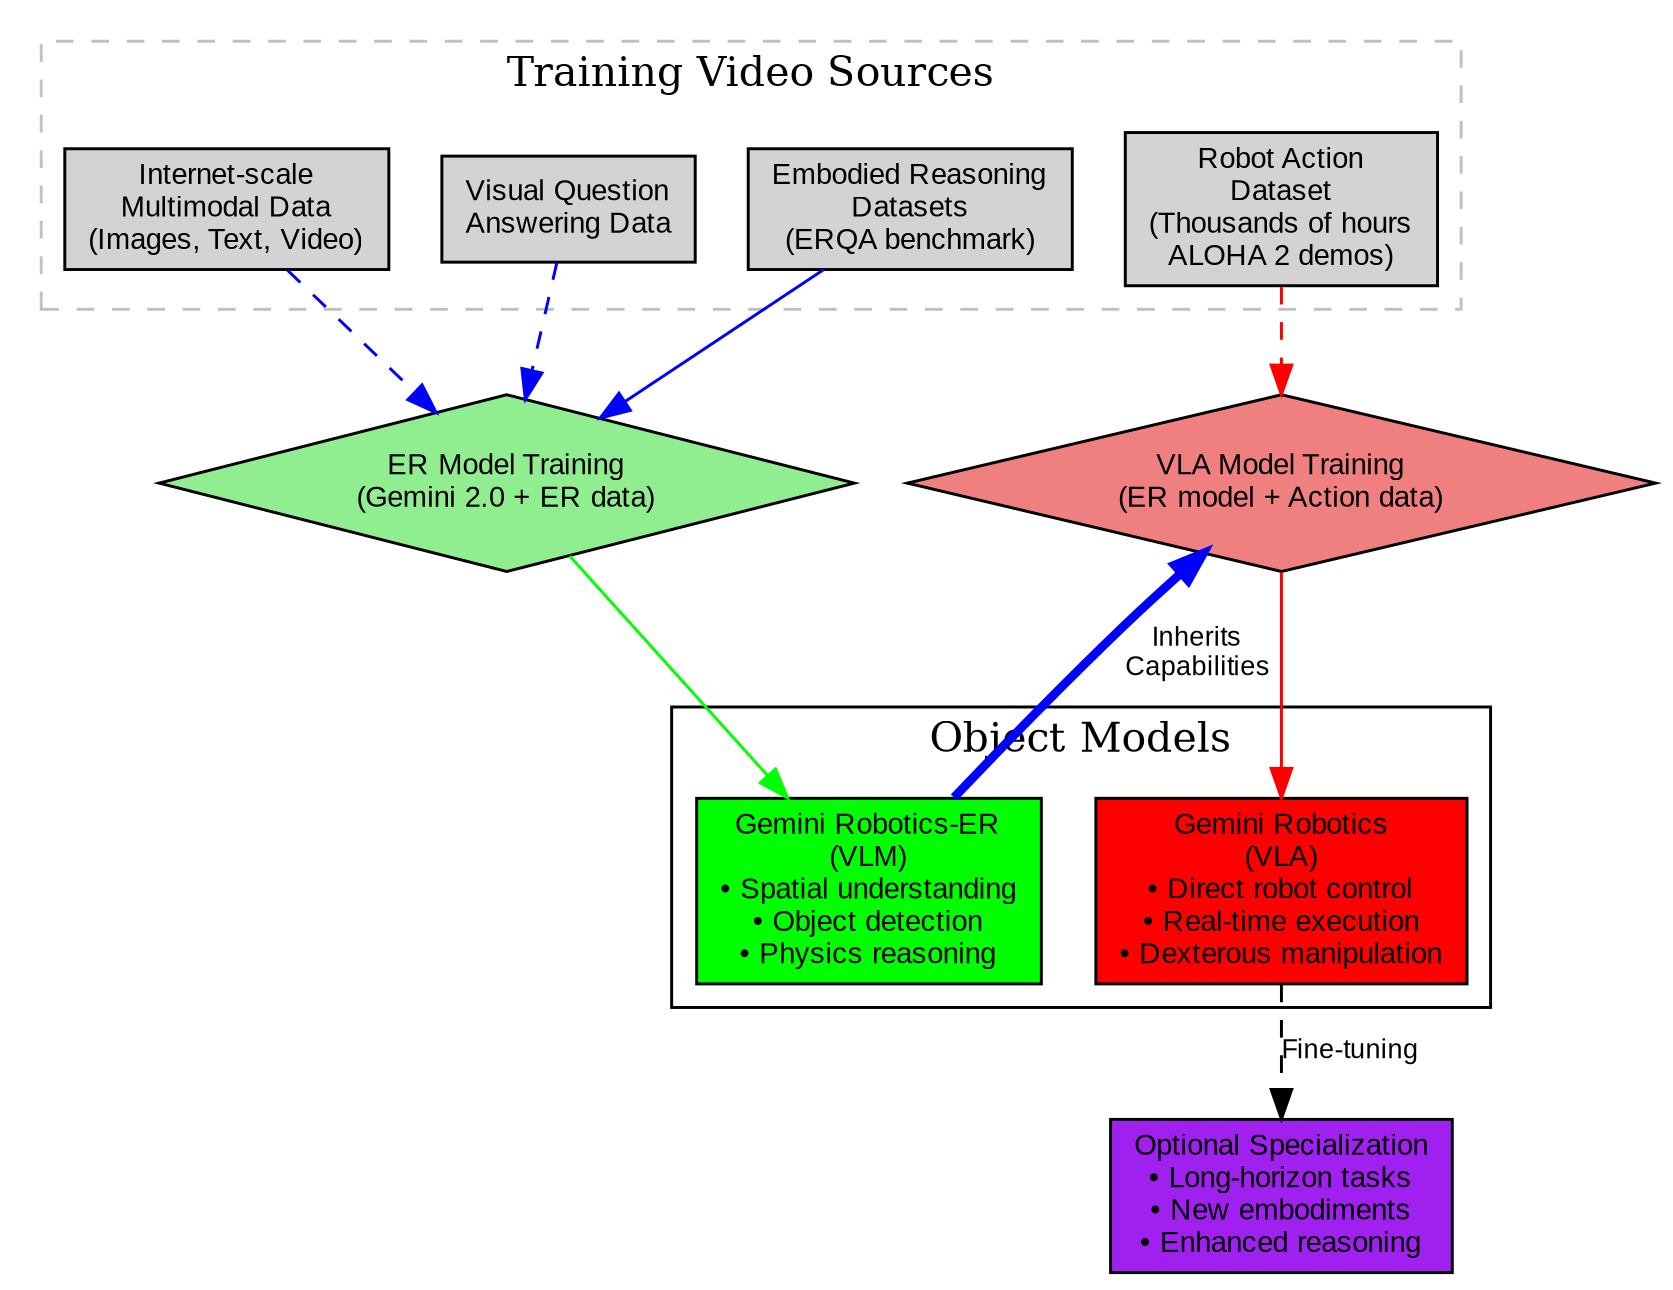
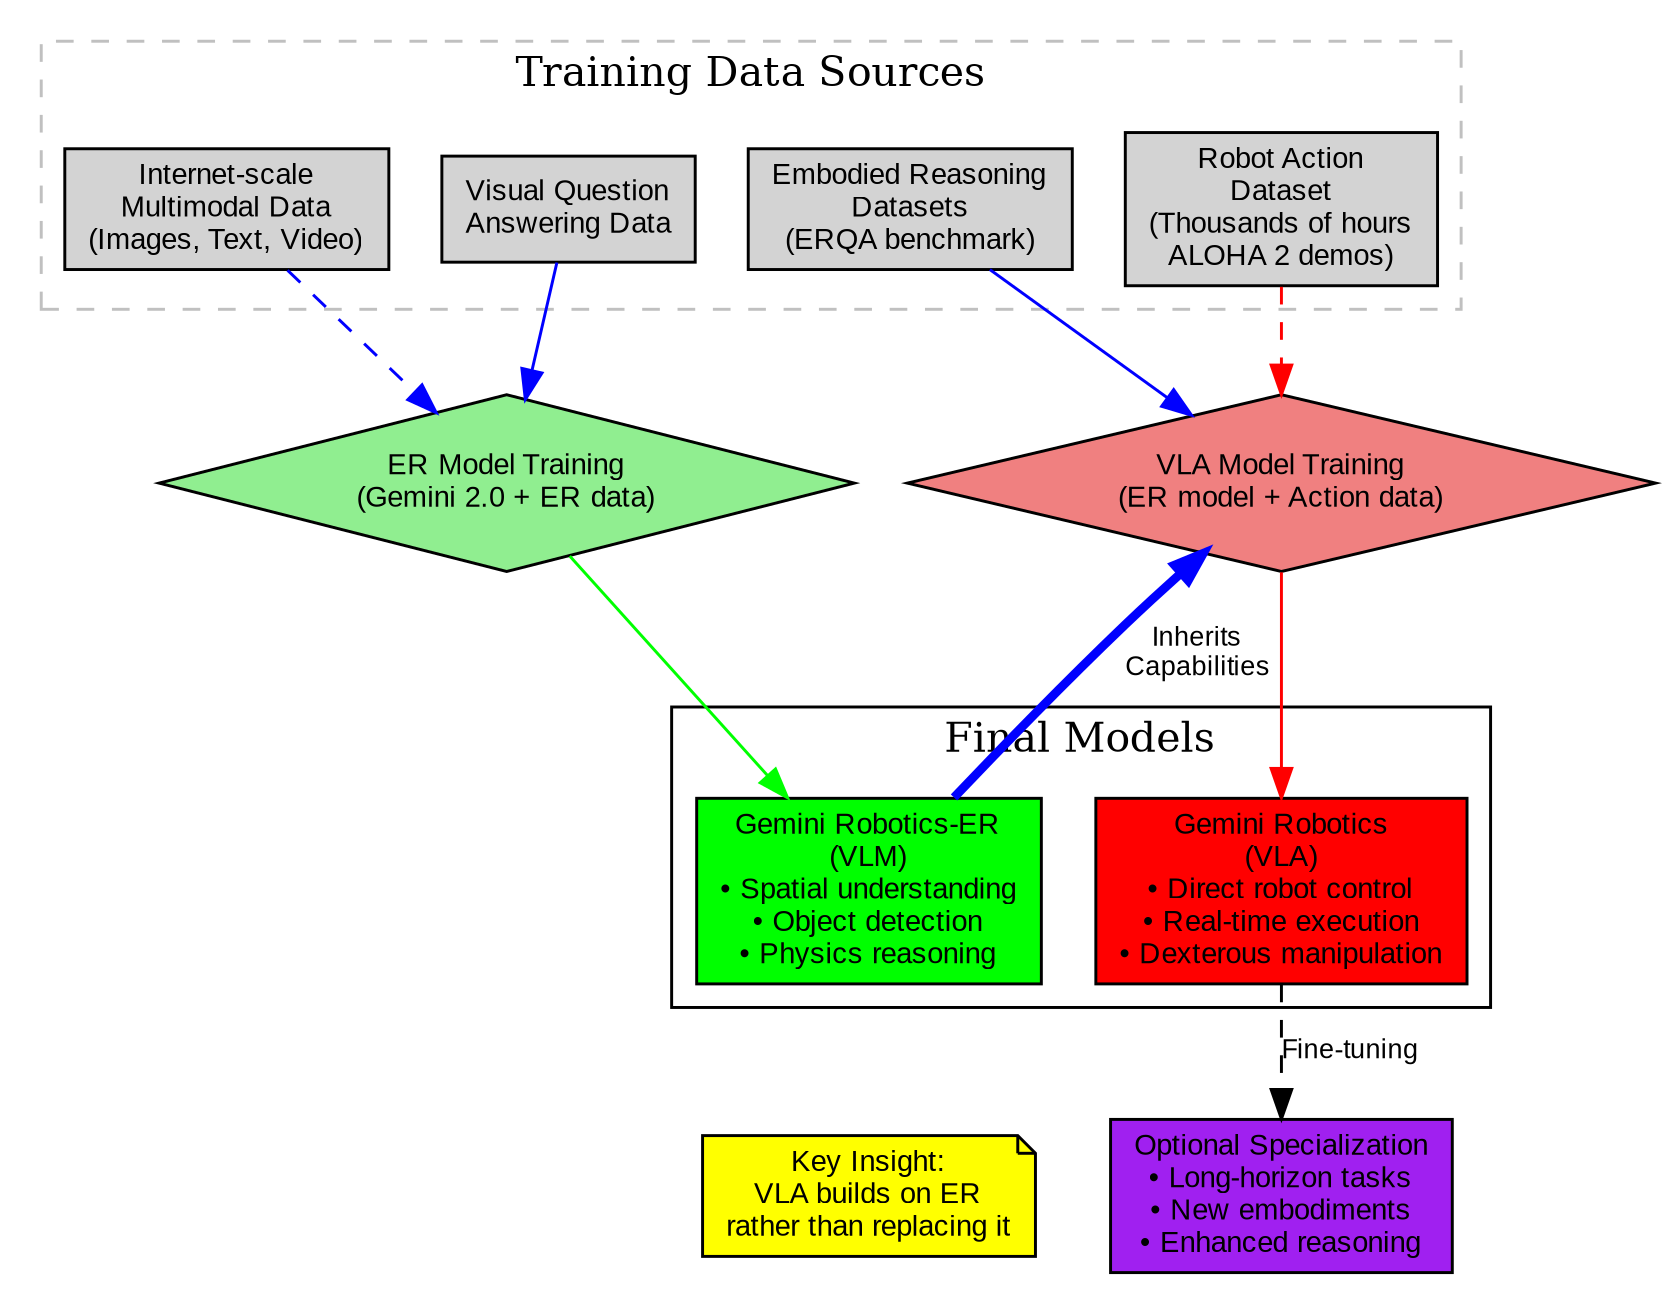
(751, 75) -> (751, 75)
(542, 327) -> (542, 327)
(724, 336) -> (1079, 334)
(1081, 741) -> (1081, 741)
none -> (869, 1196)
